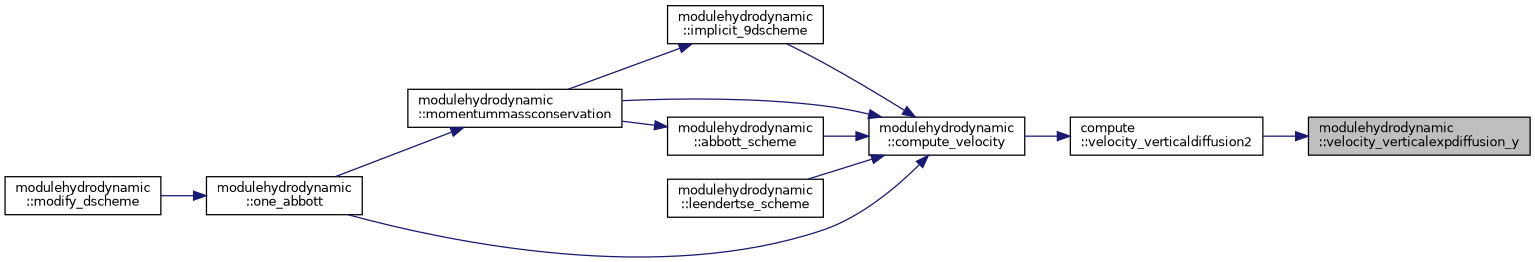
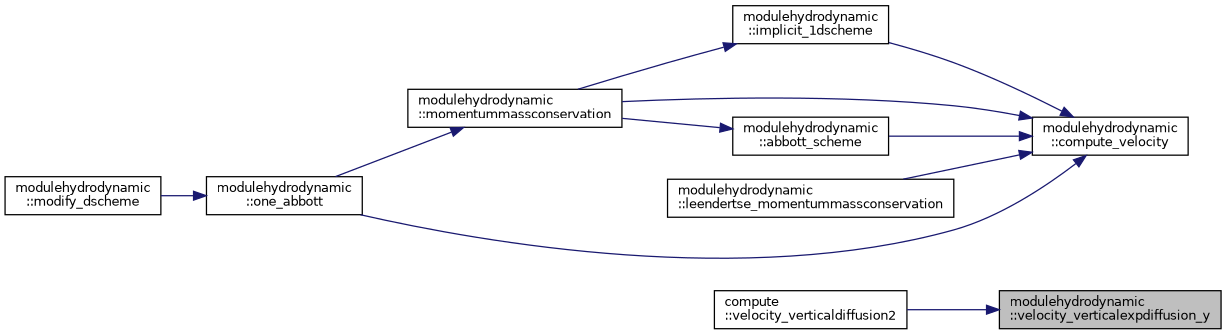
(745, 25) -> (811, 25)
(1041, 136) -> none
(745, 198) -> (811, 198)
